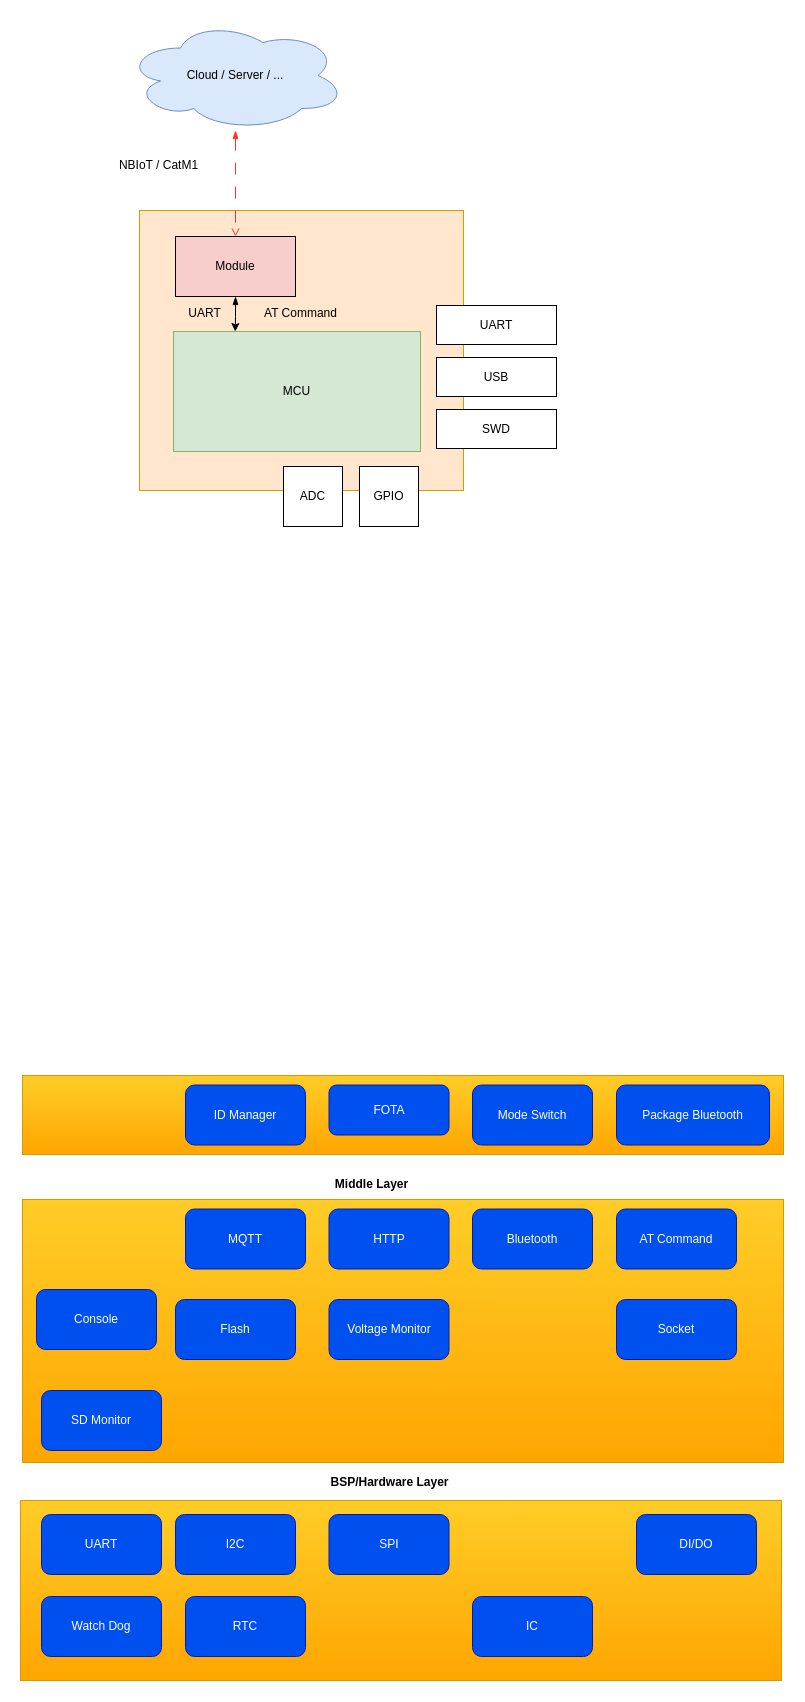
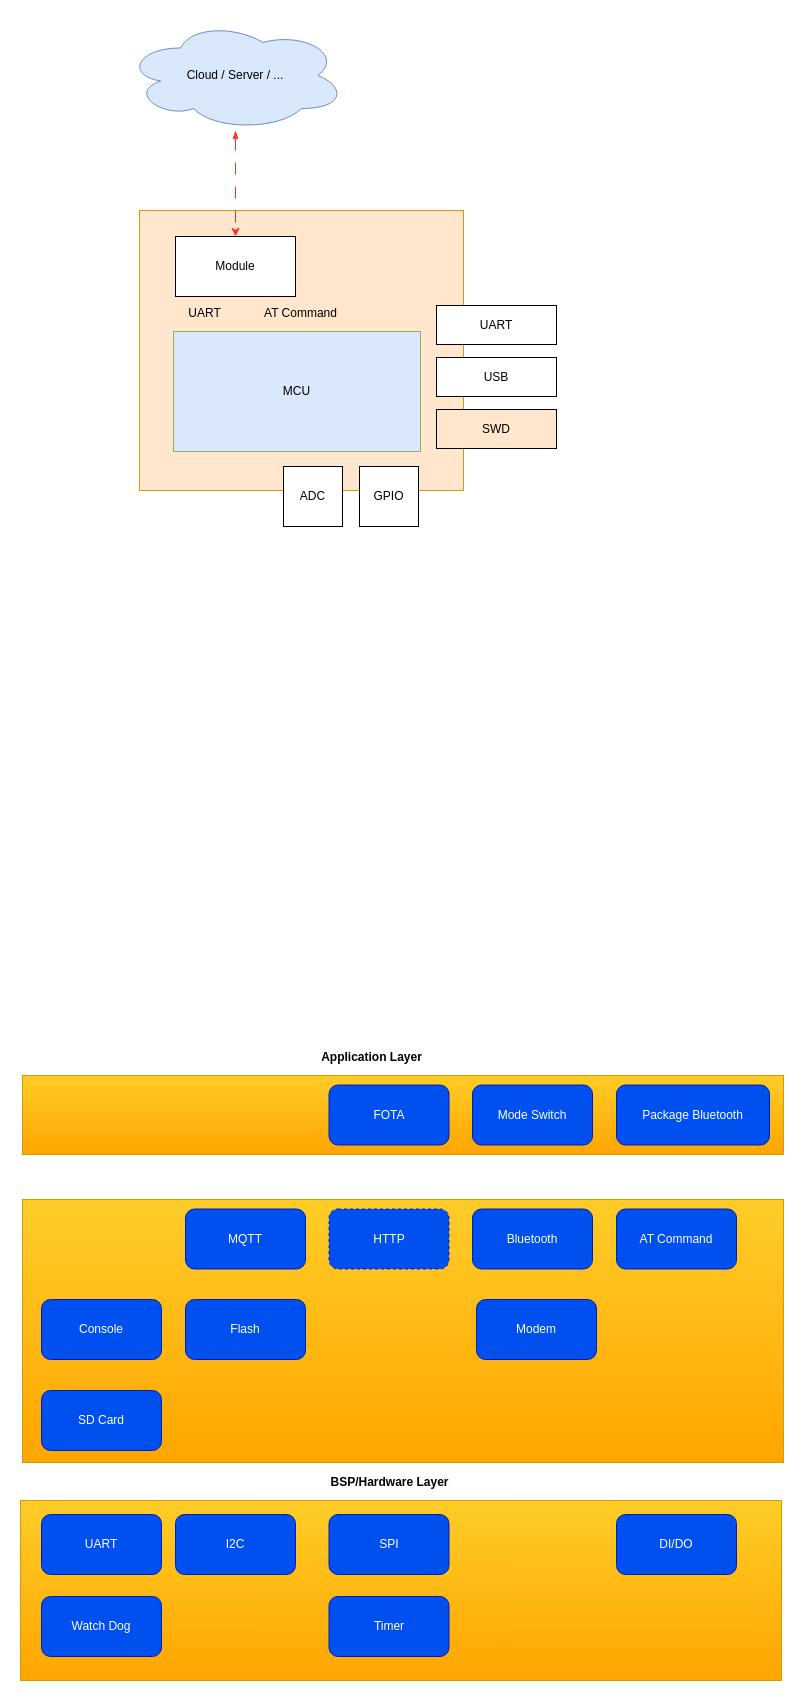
(158, 166) -> none
(236, 230) -> (236, 228)
(236, 267) -> (236, 267)
(236, 314) -> none
(297, 392) -> (297, 392)
(497, 429) -> (497, 429)
none -> (371, 1058)
(389, 1110) -> (389, 1115)
(246, 1115) -> none
(371, 1185) -> none
(389, 1239) -> (389, 1239)
(97, 1320) -> (102, 1330)
(236, 1330) -> (246, 1330)
(389, 1330) -> none
none -> (537, 1330)
(677, 1330) -> none
(102, 1421) -> (102, 1421)
(697, 1545) -> (677, 1545)
(246, 1627) -> none
none -> (389, 1627)
(533, 1627) -> none
